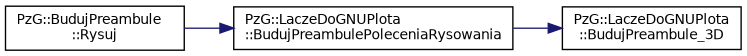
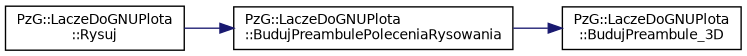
(95, 28) -> (95, 28)
